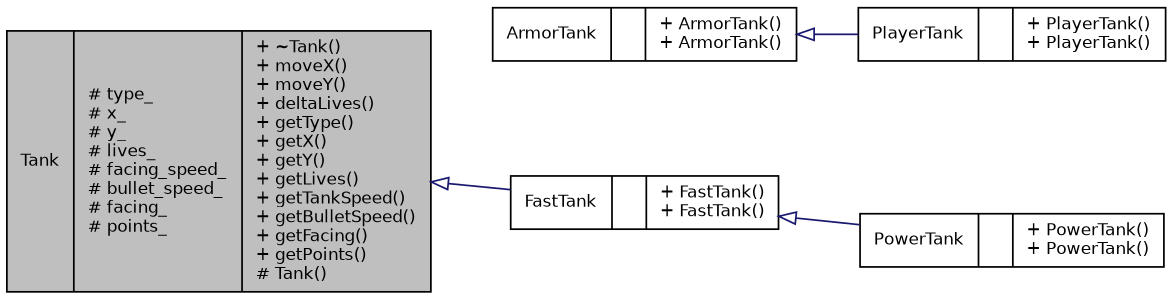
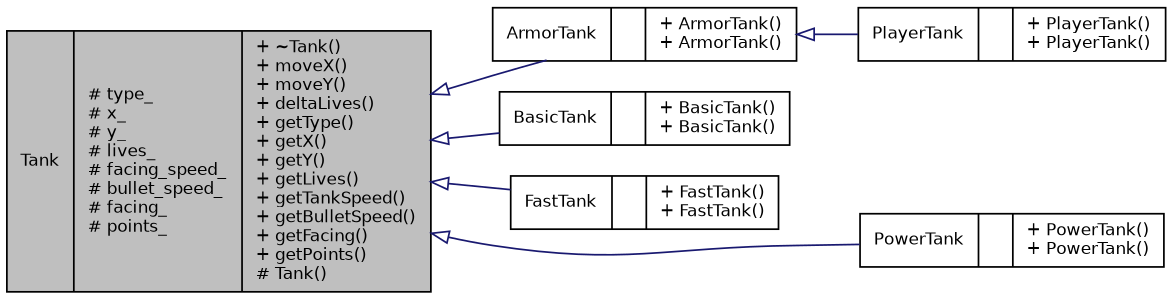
none -> (497, 74)
none -> (645, 118)
(828, 221) -> (653, 253)
